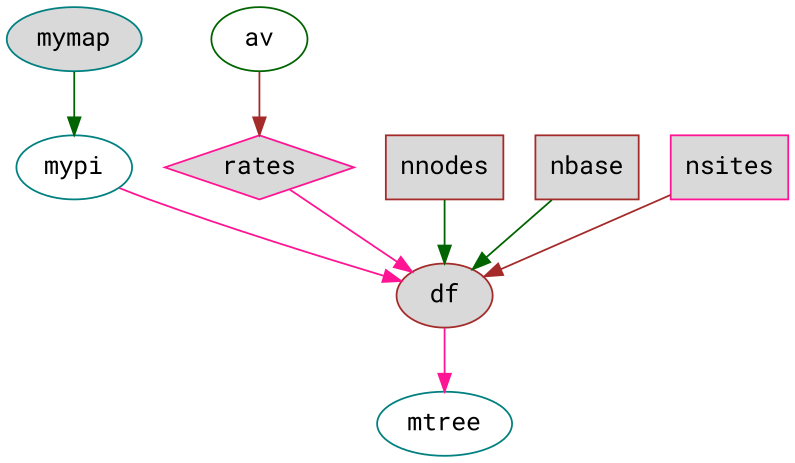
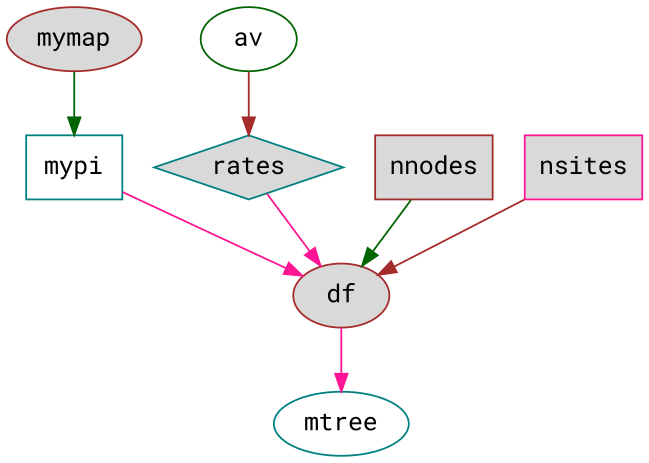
(74, 39) -> (74, 39)
(74, 167) -> (74, 167)
(259, 167) -> (249, 167)
(587, 167) -> none
